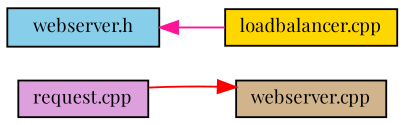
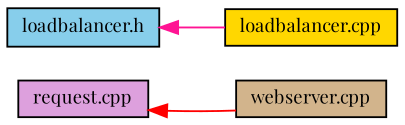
(83, 27) -> (83, 27)
(183, 87) -> (202, 111)
